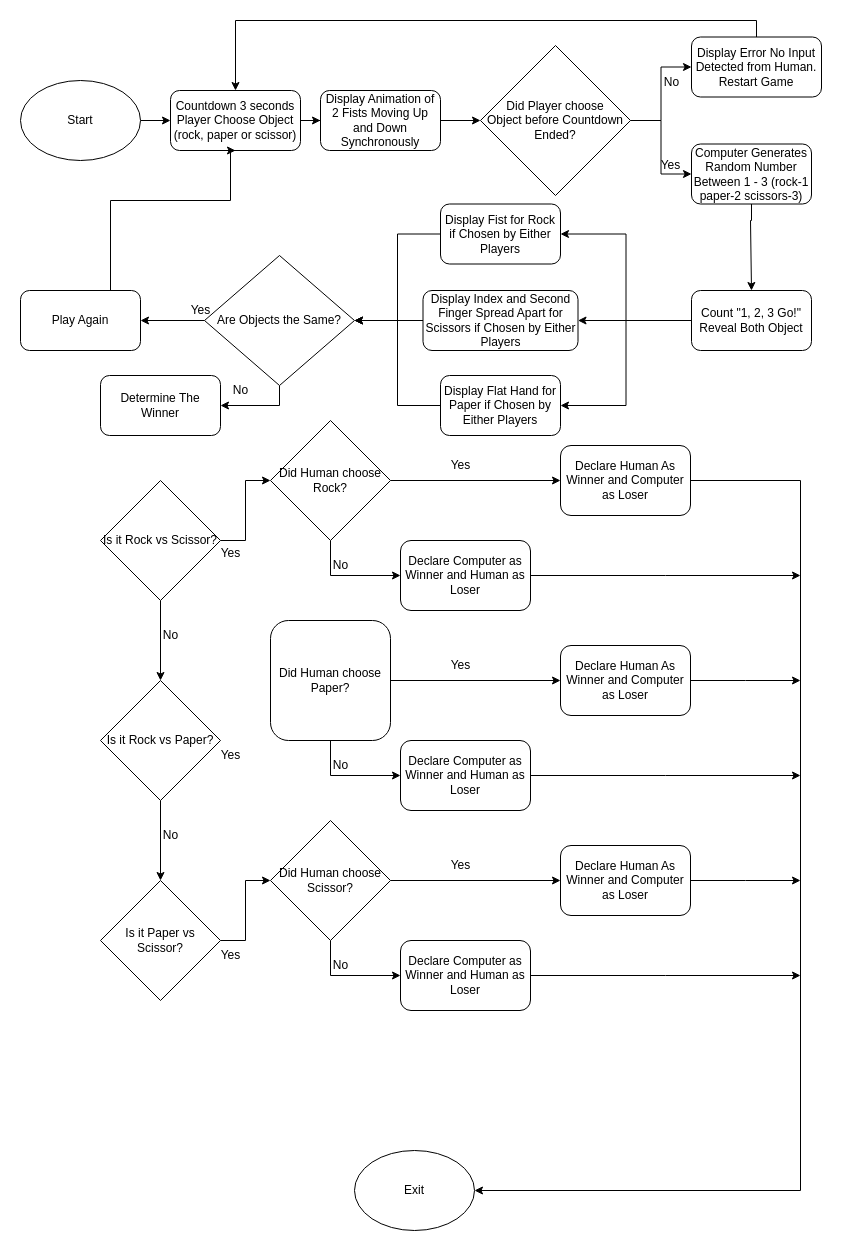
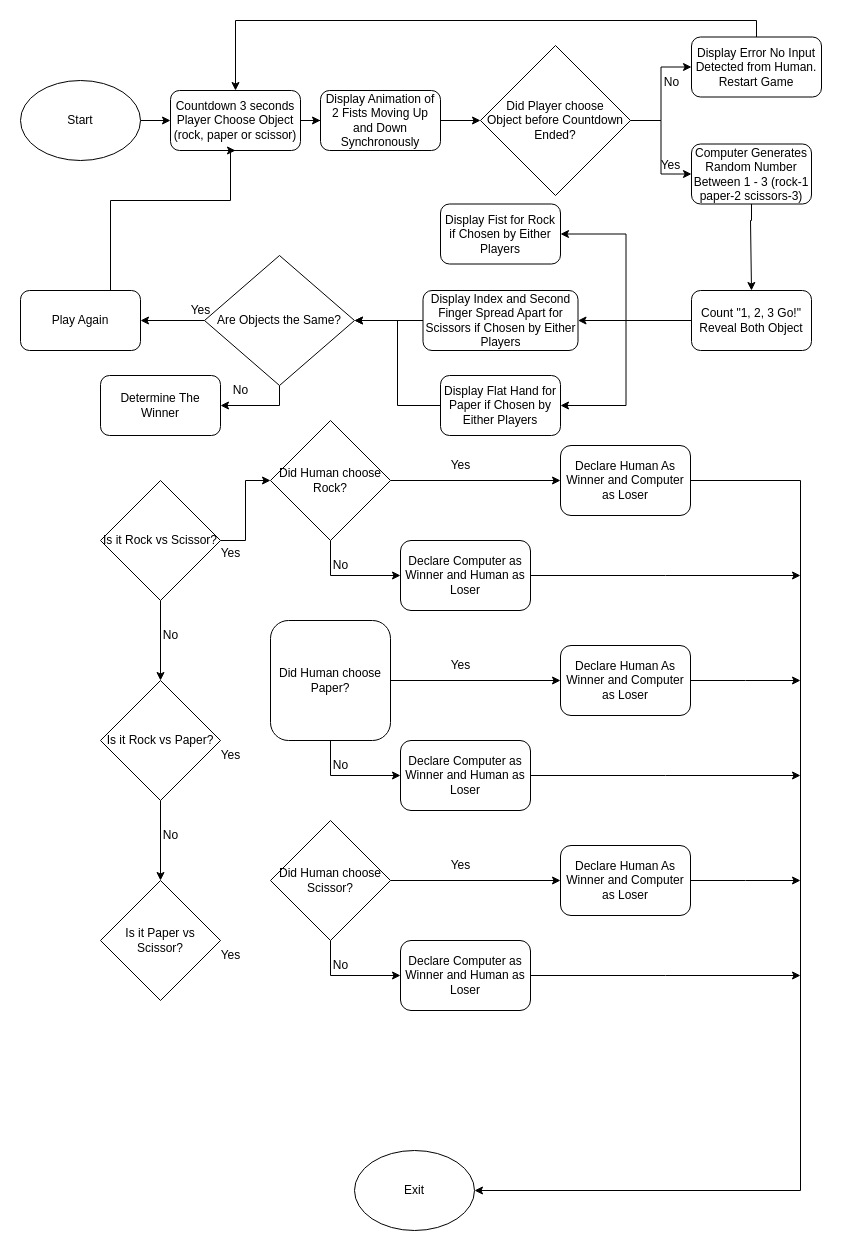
(398, 254) -> none
(246, 915) -> none
